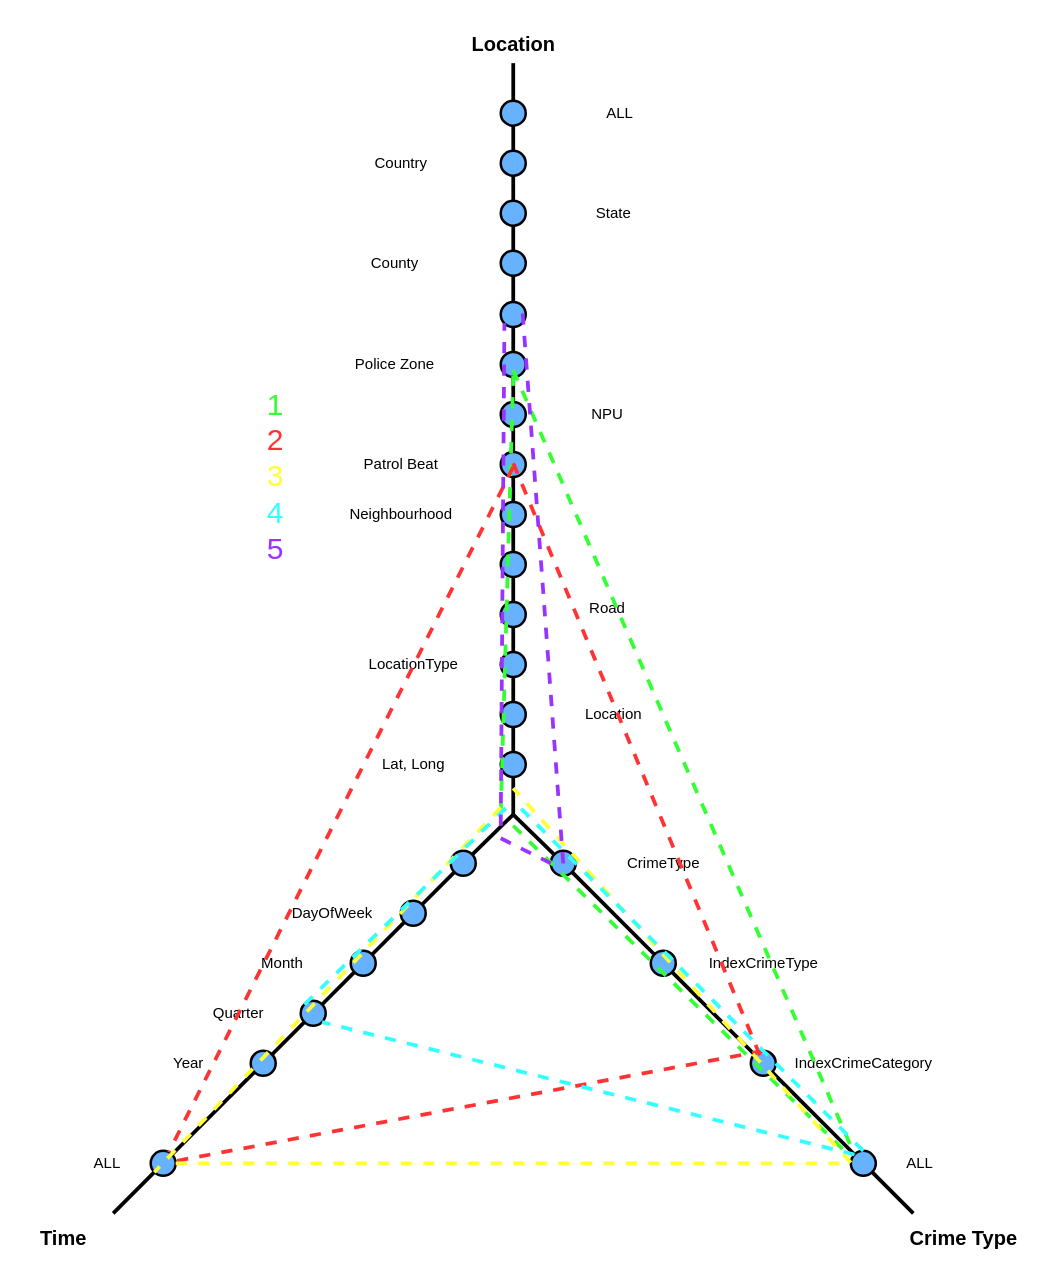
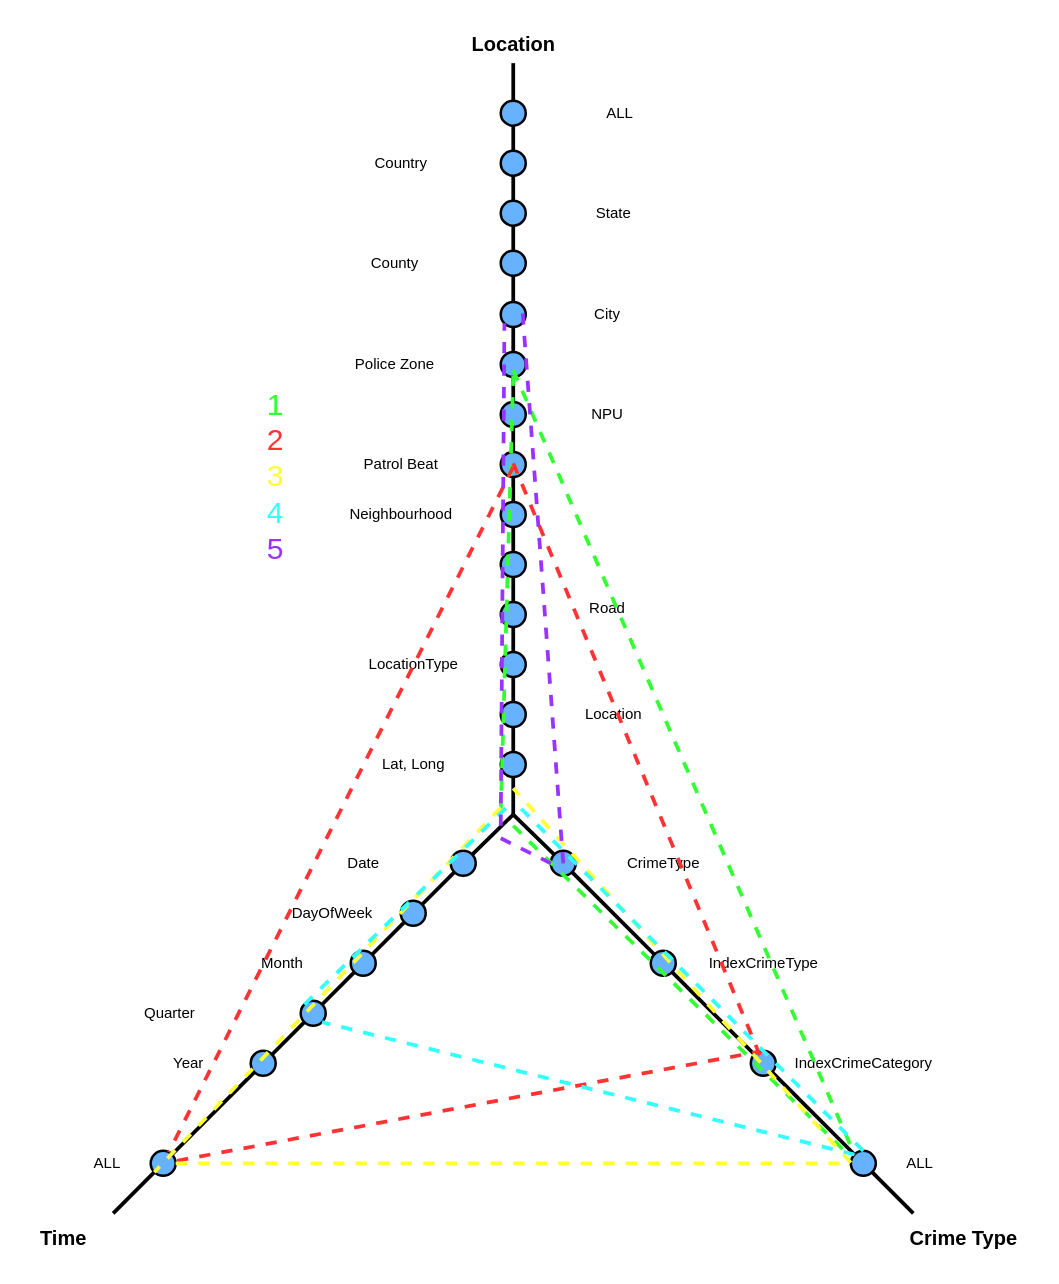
none -> (607, 314)
none -> (363, 863)
(238, 1013) -> (169, 1013)
